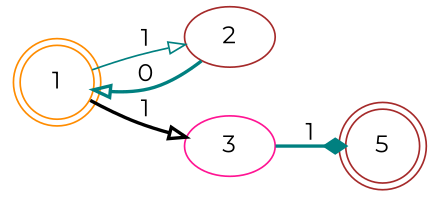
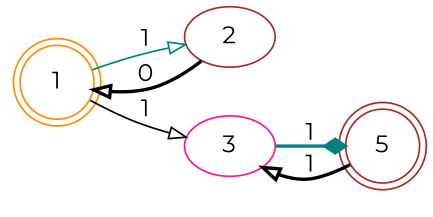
(159, 86) -> (159, 86)
(129, 119) -> (129, 119)
none -> (315, 178)
